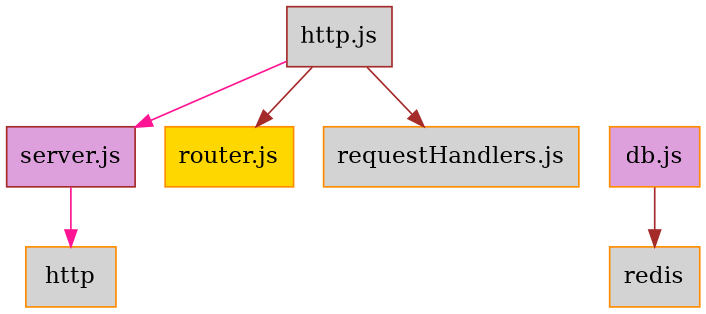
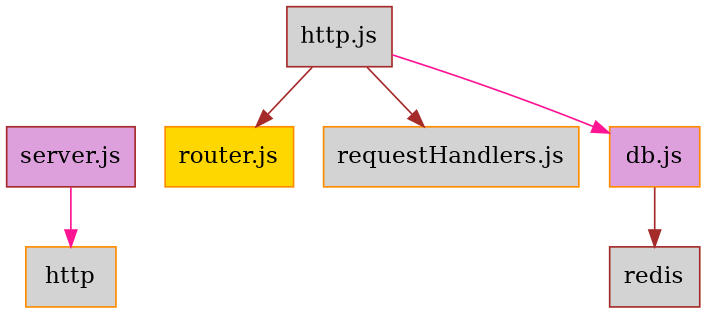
(219, 91) -> (494, 89)
(655, 277) -> (655, 277)
